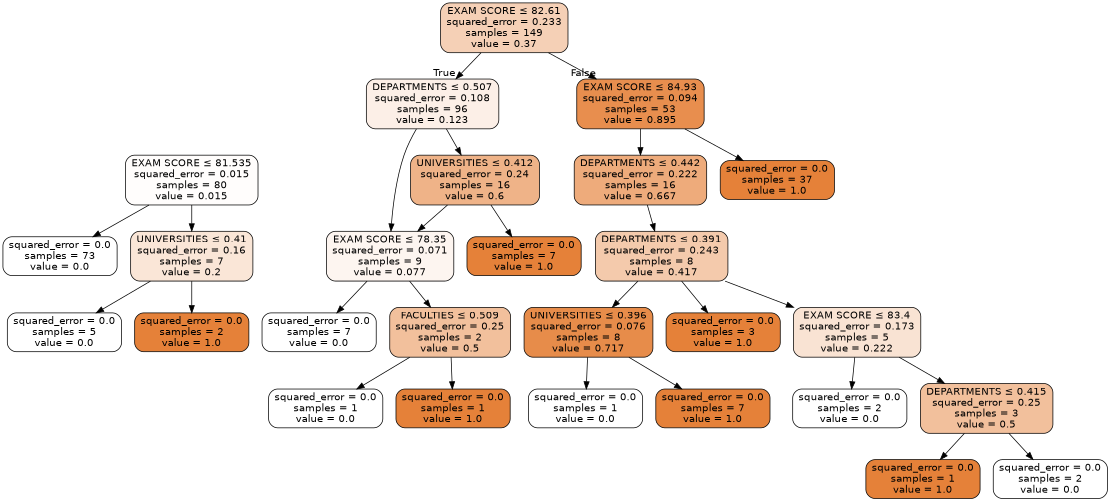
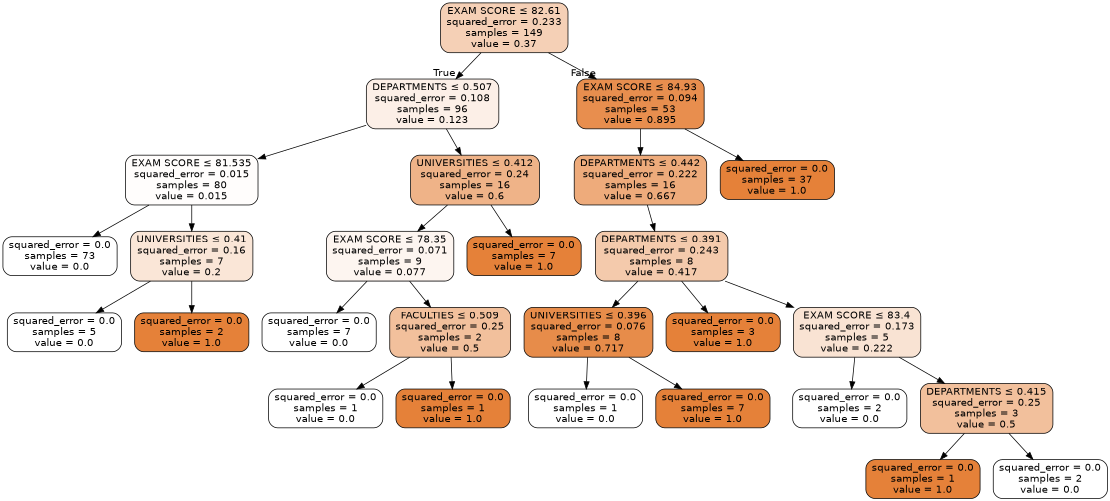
(399, 175) -> (316, 141)
